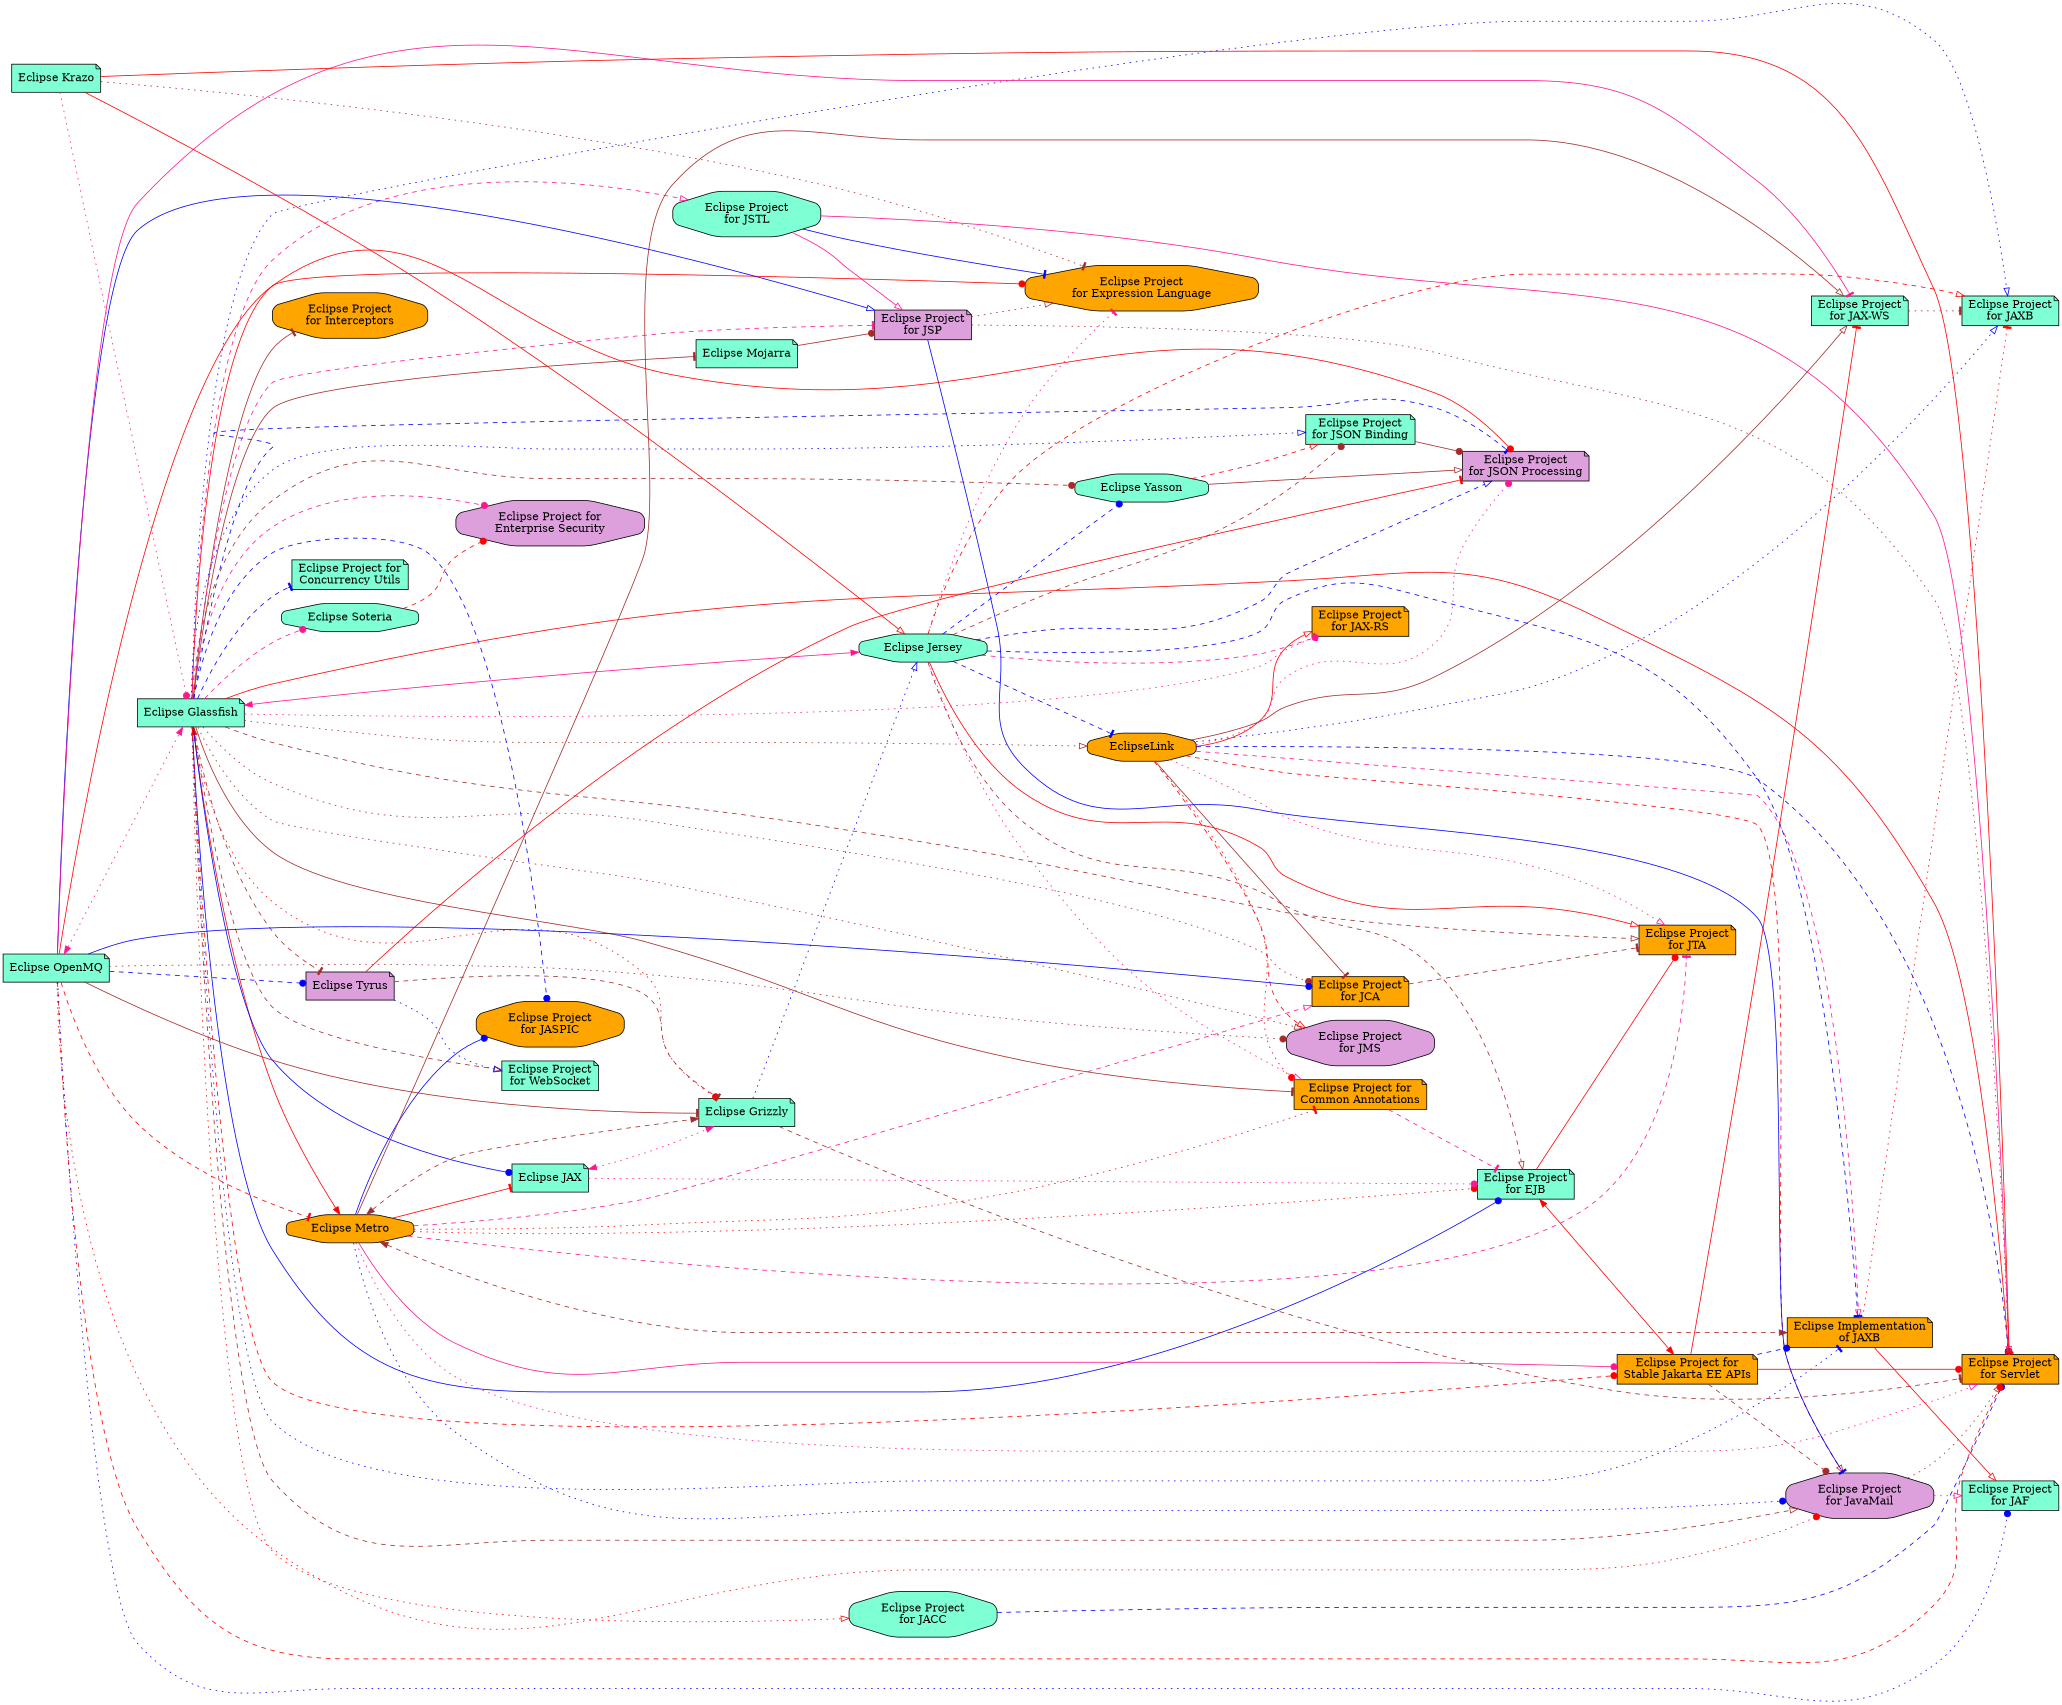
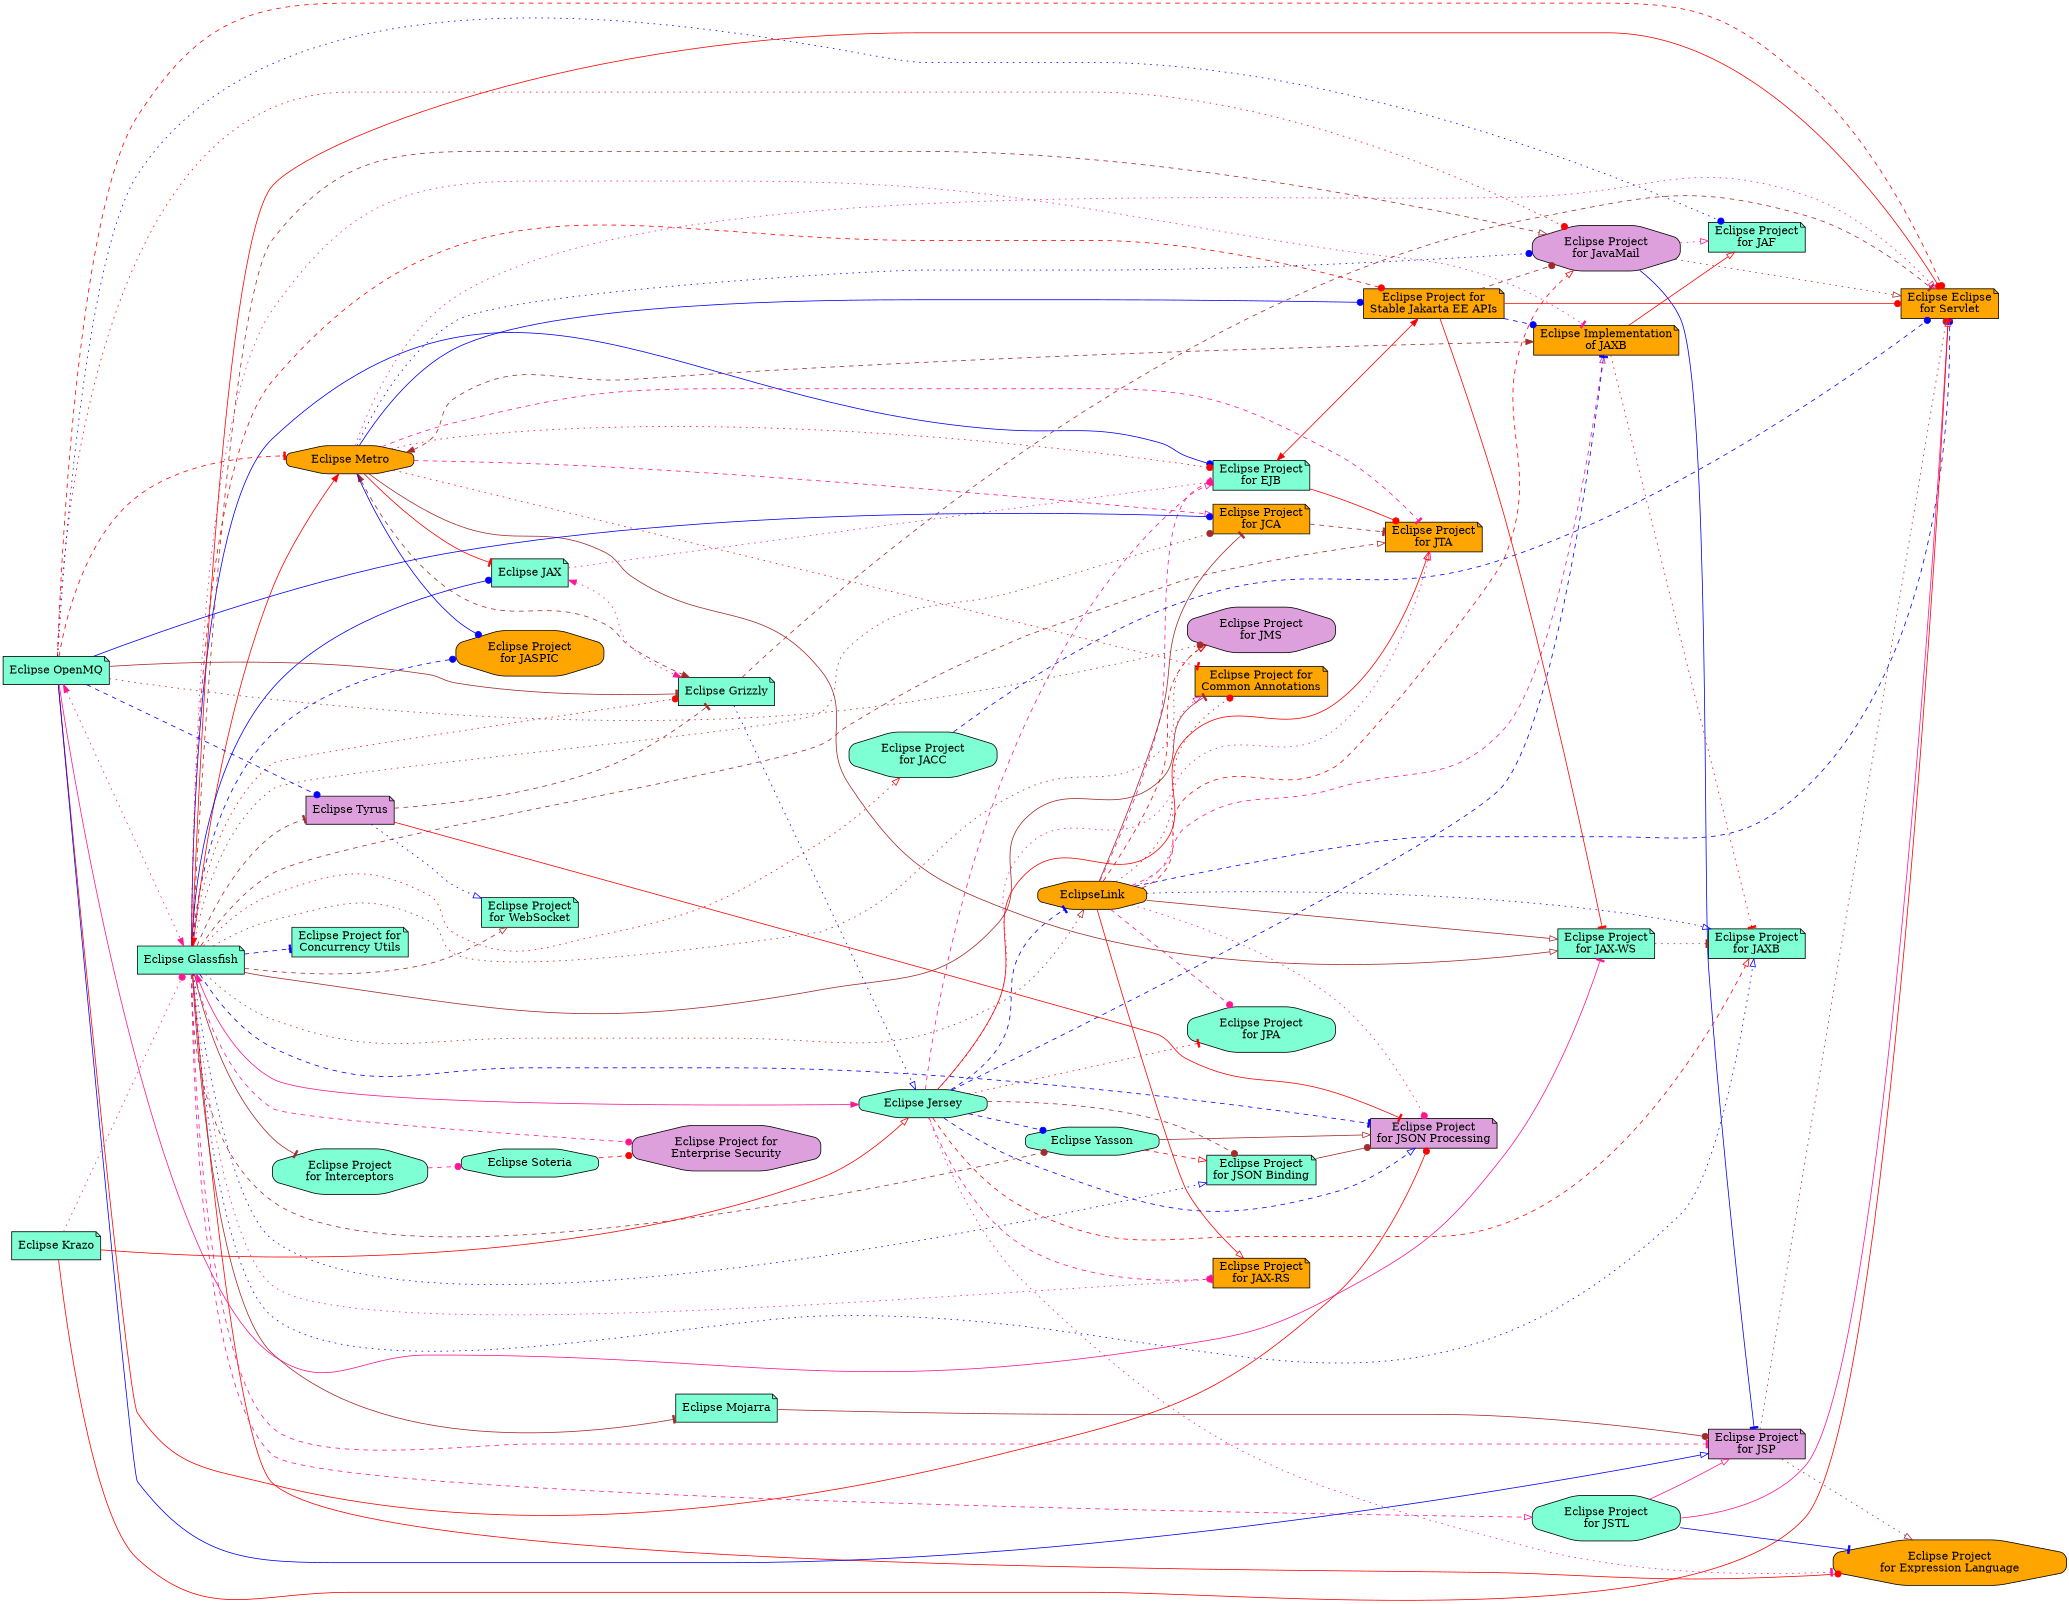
(598, 141) -> none
(350, 316) -> (350, 1172)
(248, 659) -> (441, 1167)
(1455, 832) -> (1706, 811)
(1225, 879) -> (1010, 760)
none -> (1261, 1030)
(1441, 1138) -> (1165, 648)
(960, 1362) -> (835, 301)
(2010, 1369) -> (1950, 304)
(714, 1488) -> (590, 181)
